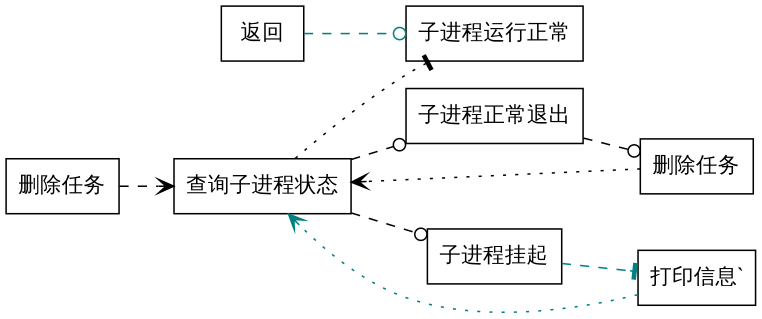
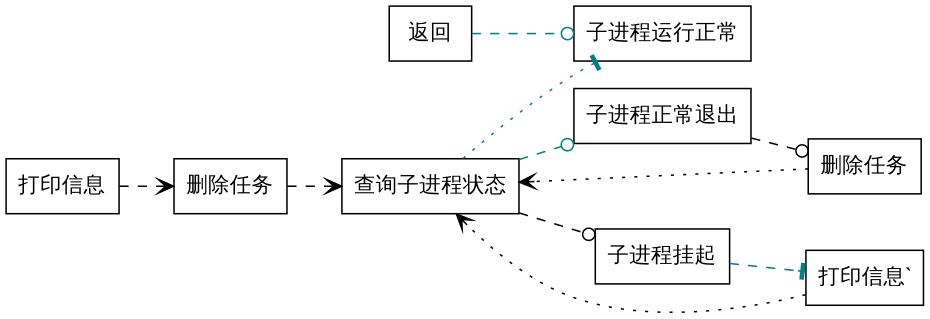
(357, 109) -> (525, 109)
(372, 153) -> (540, 153)
none -> (63, 186)
(457, 309) -> (625, 309)
